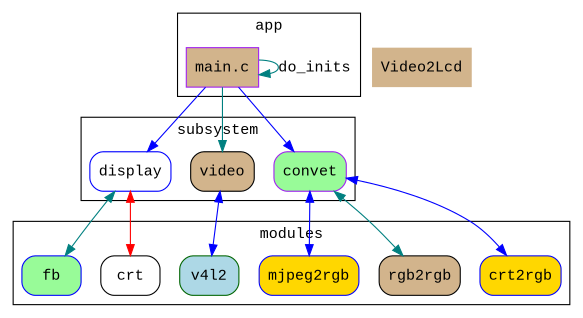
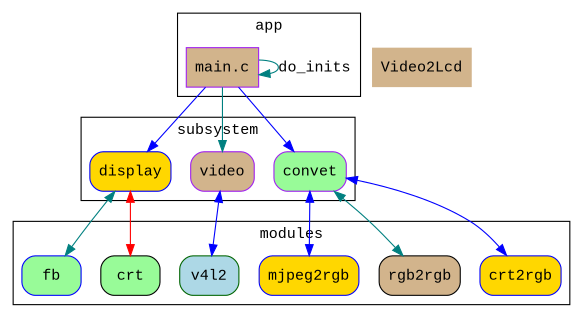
(130, 171) -> (130, 171)
(222, 171) -> (222, 171)
(130, 276) -> (130, 276)
